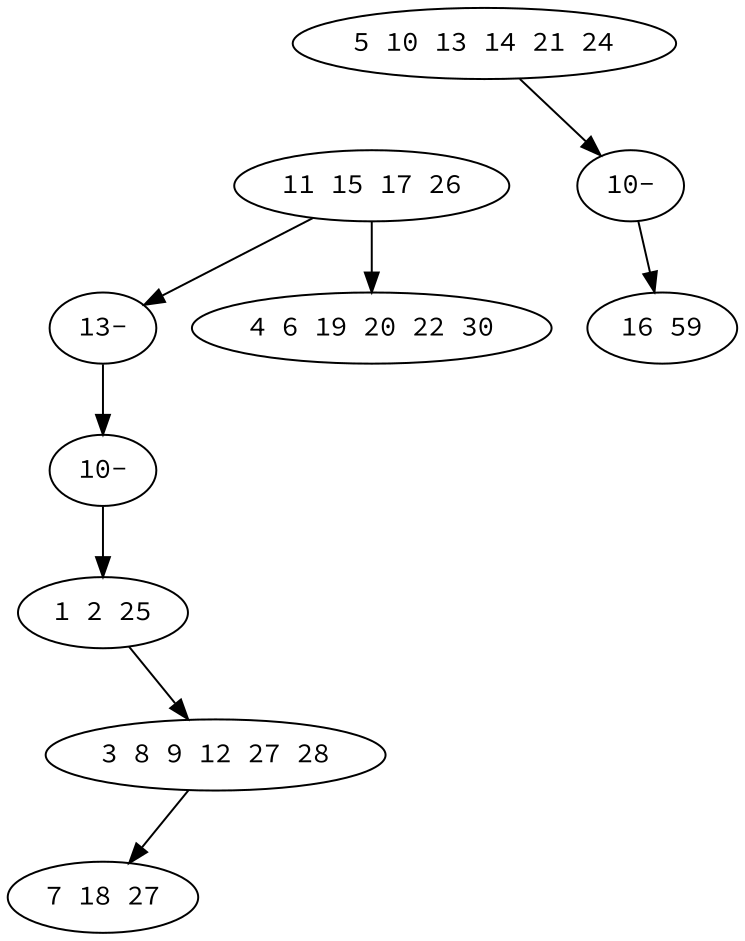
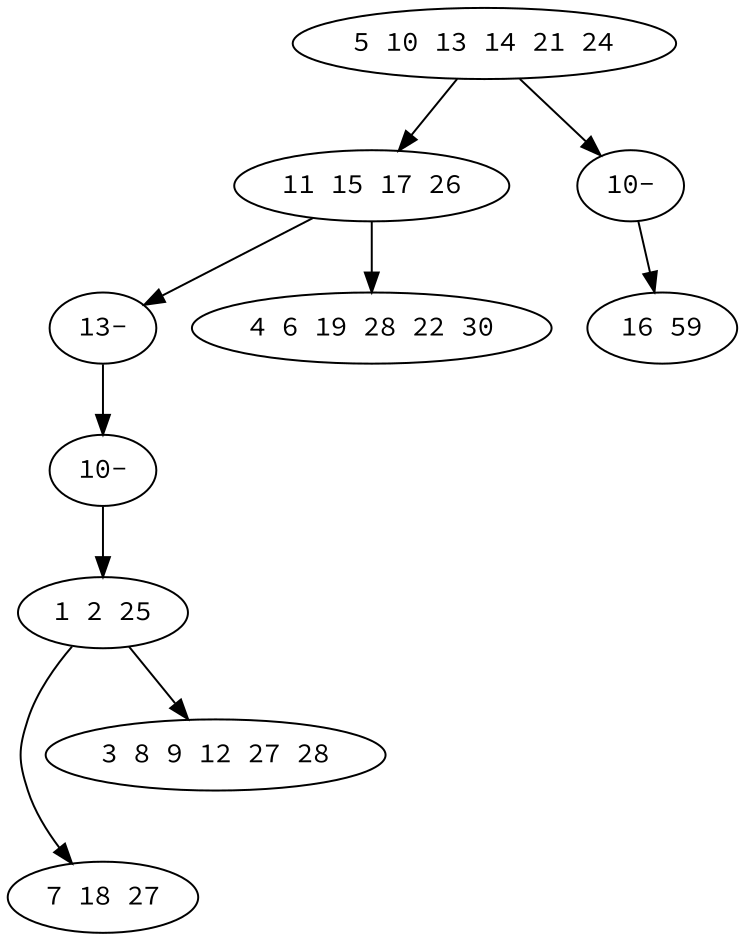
none -> (434, 107)
(372, 328) -> (372, 328)
(165, 819) -> (21, 745)
